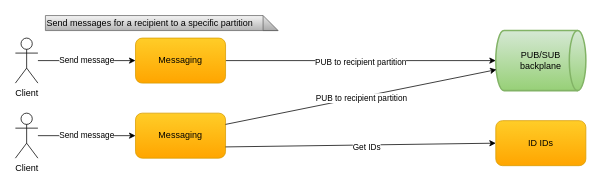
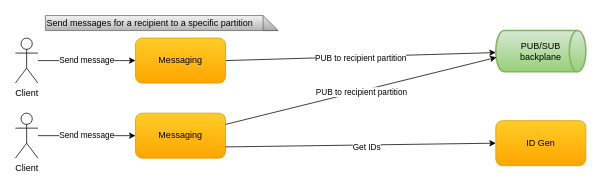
(540, 60) -> (540, 51)
(540, 143) -> (540, 143)
